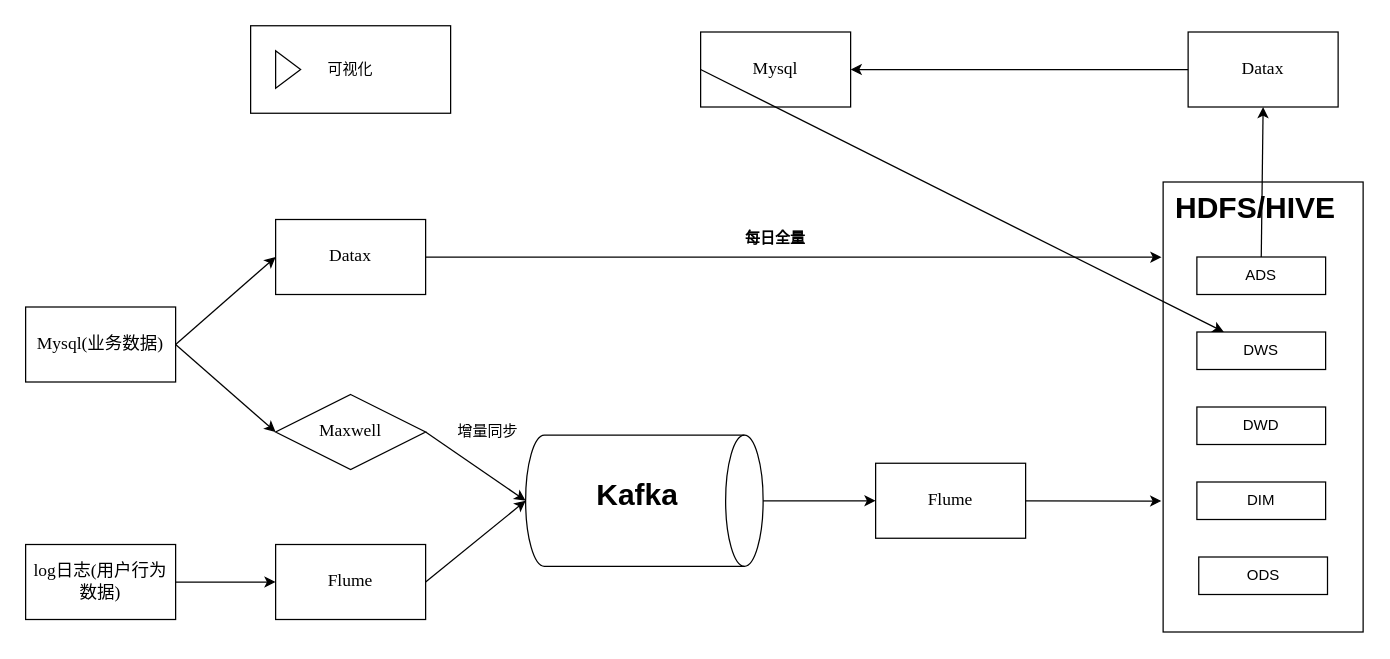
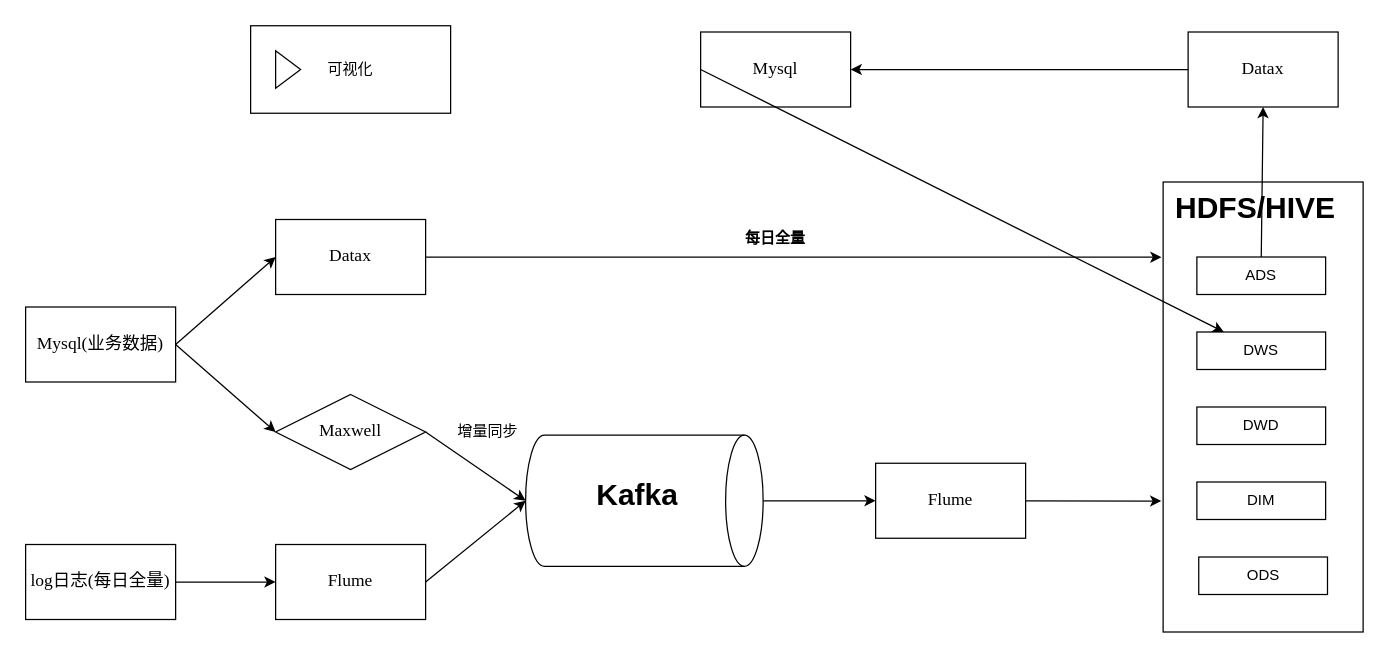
(101, 582) -> (101, 582)
